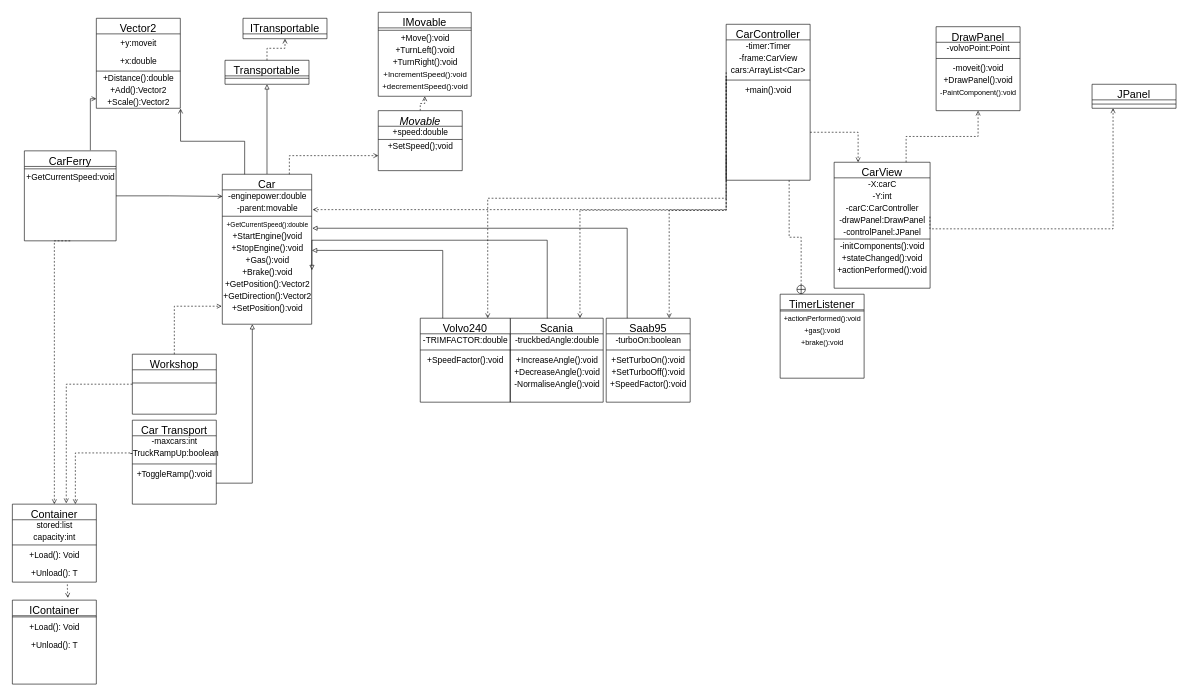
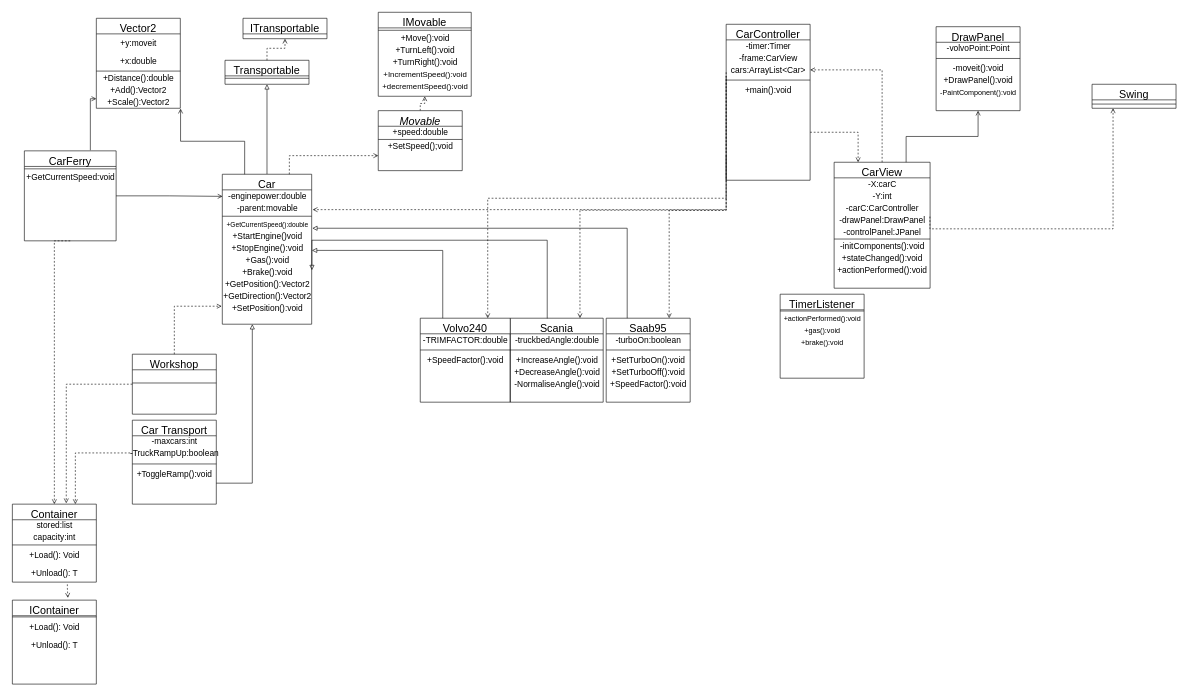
none -> (882, 80)
(1134, 95) -> (1134, 95)
(941, 137) -> (941, 137)
(791, 237) -> none
